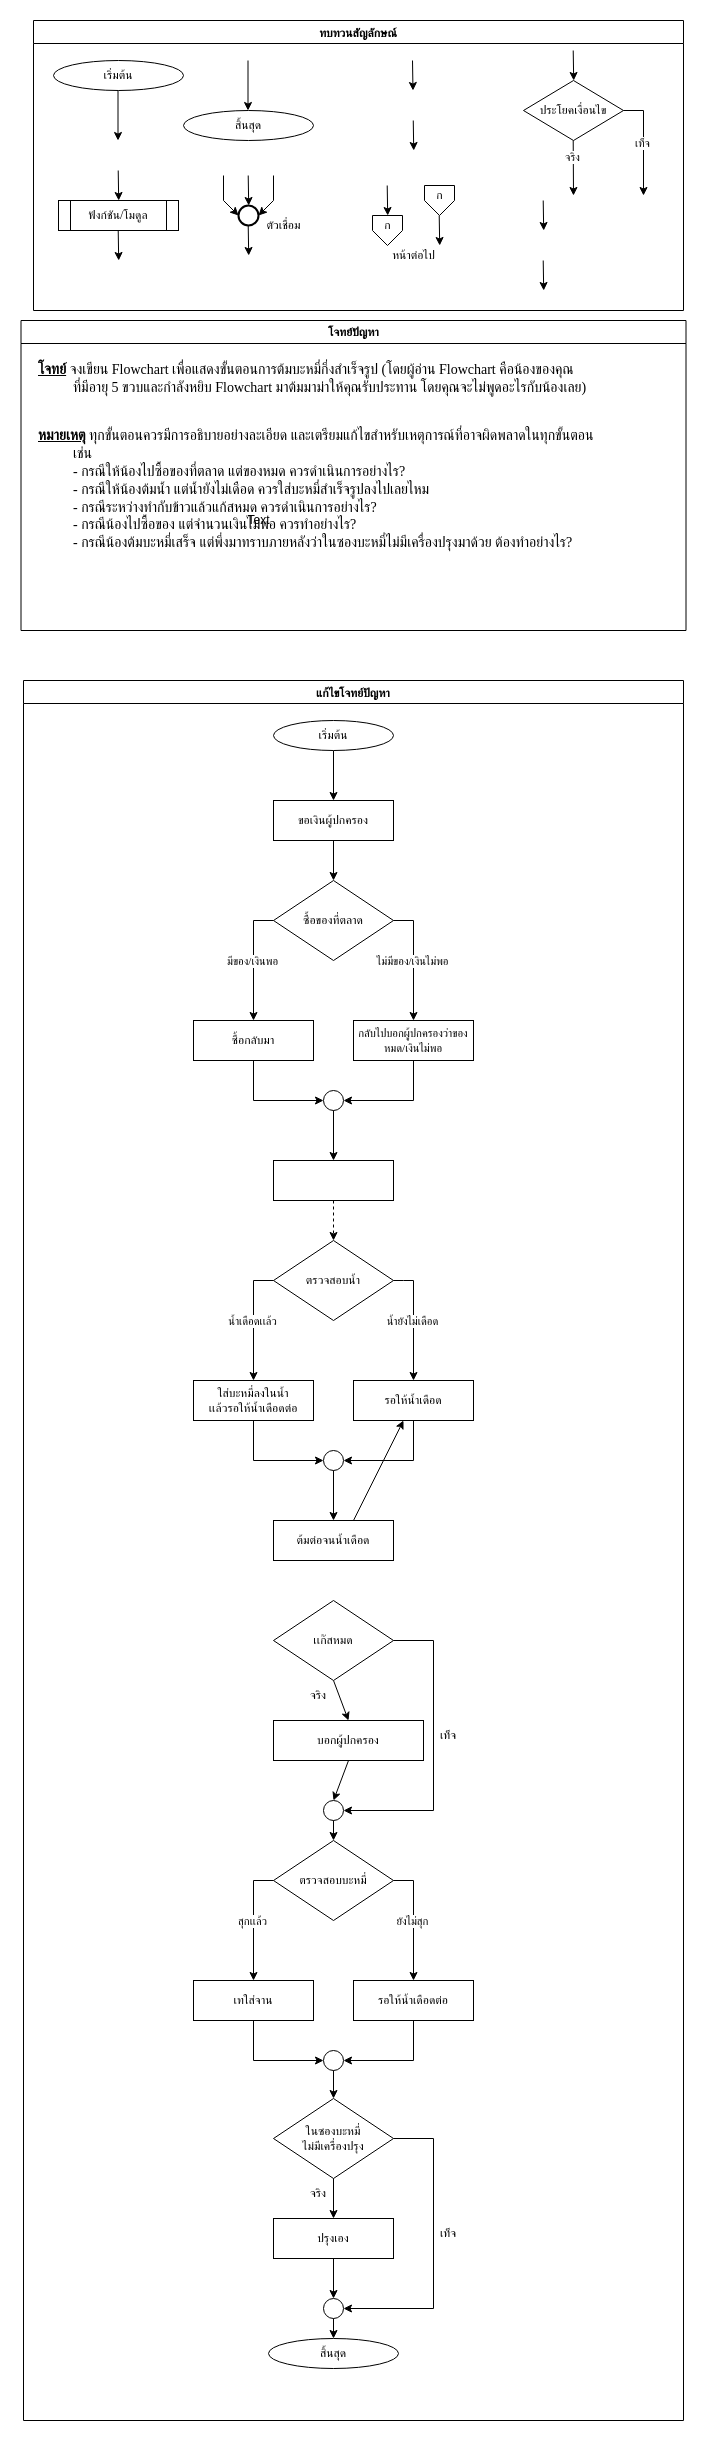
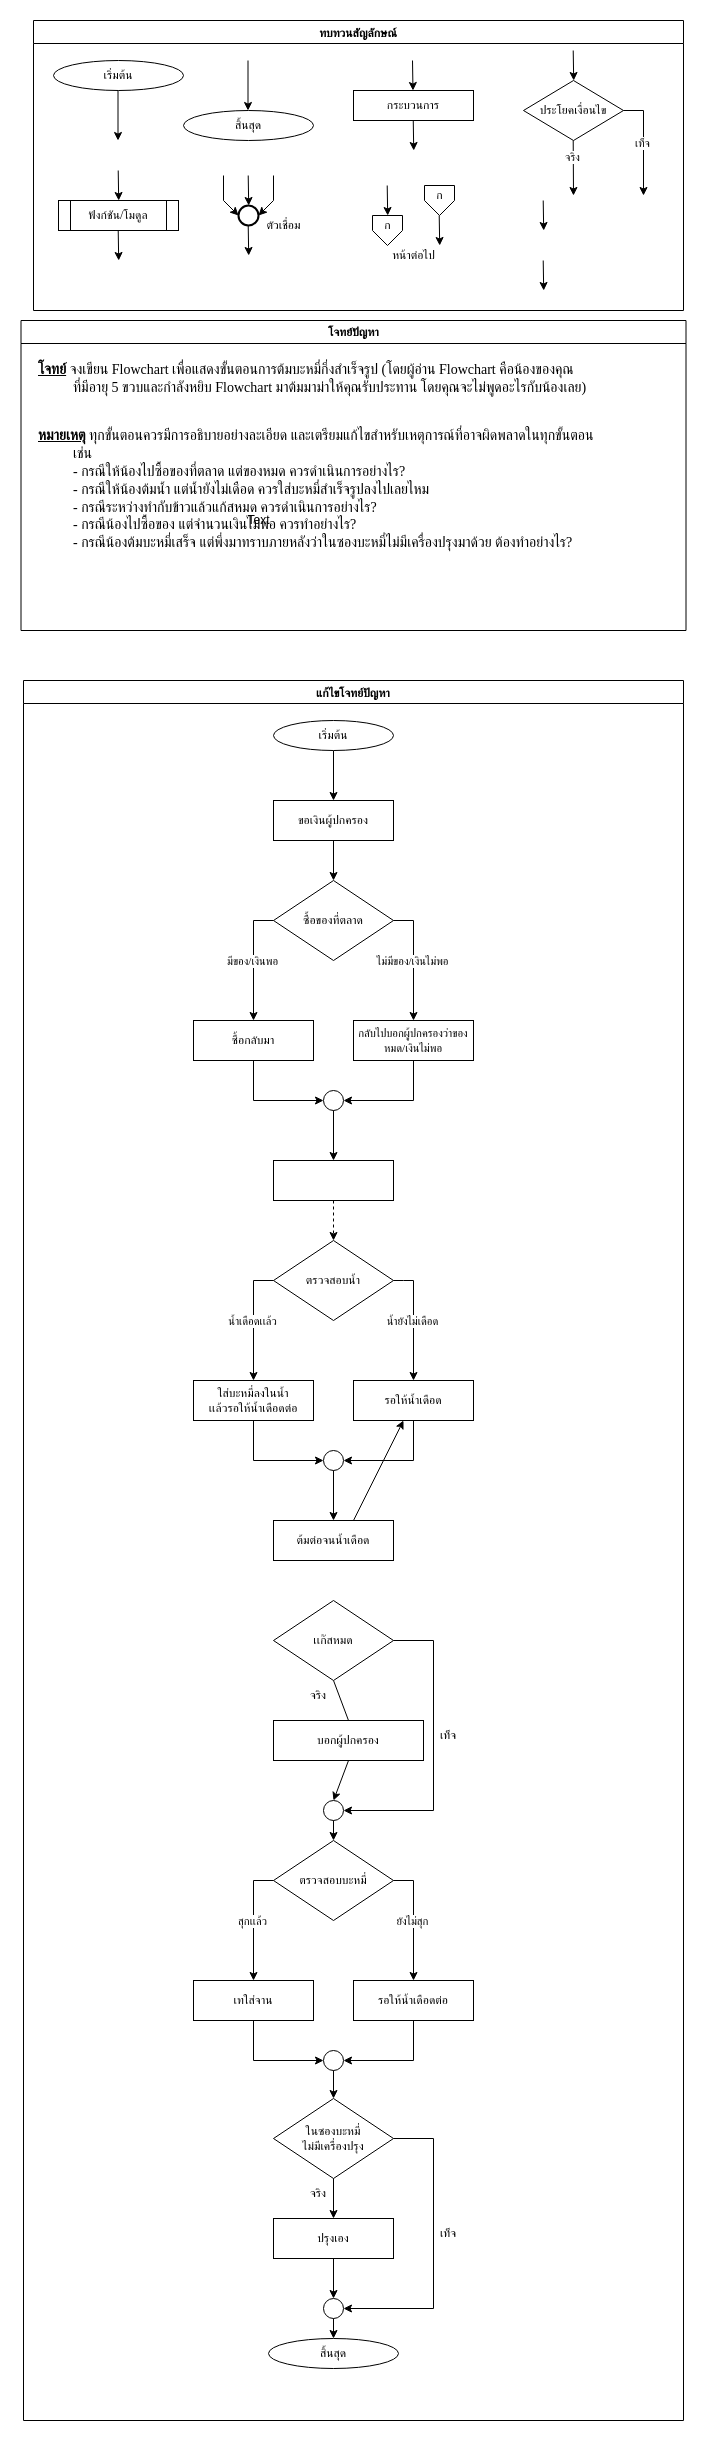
none -> (414, 106)
(346, 1713) -> (347, 1716)
